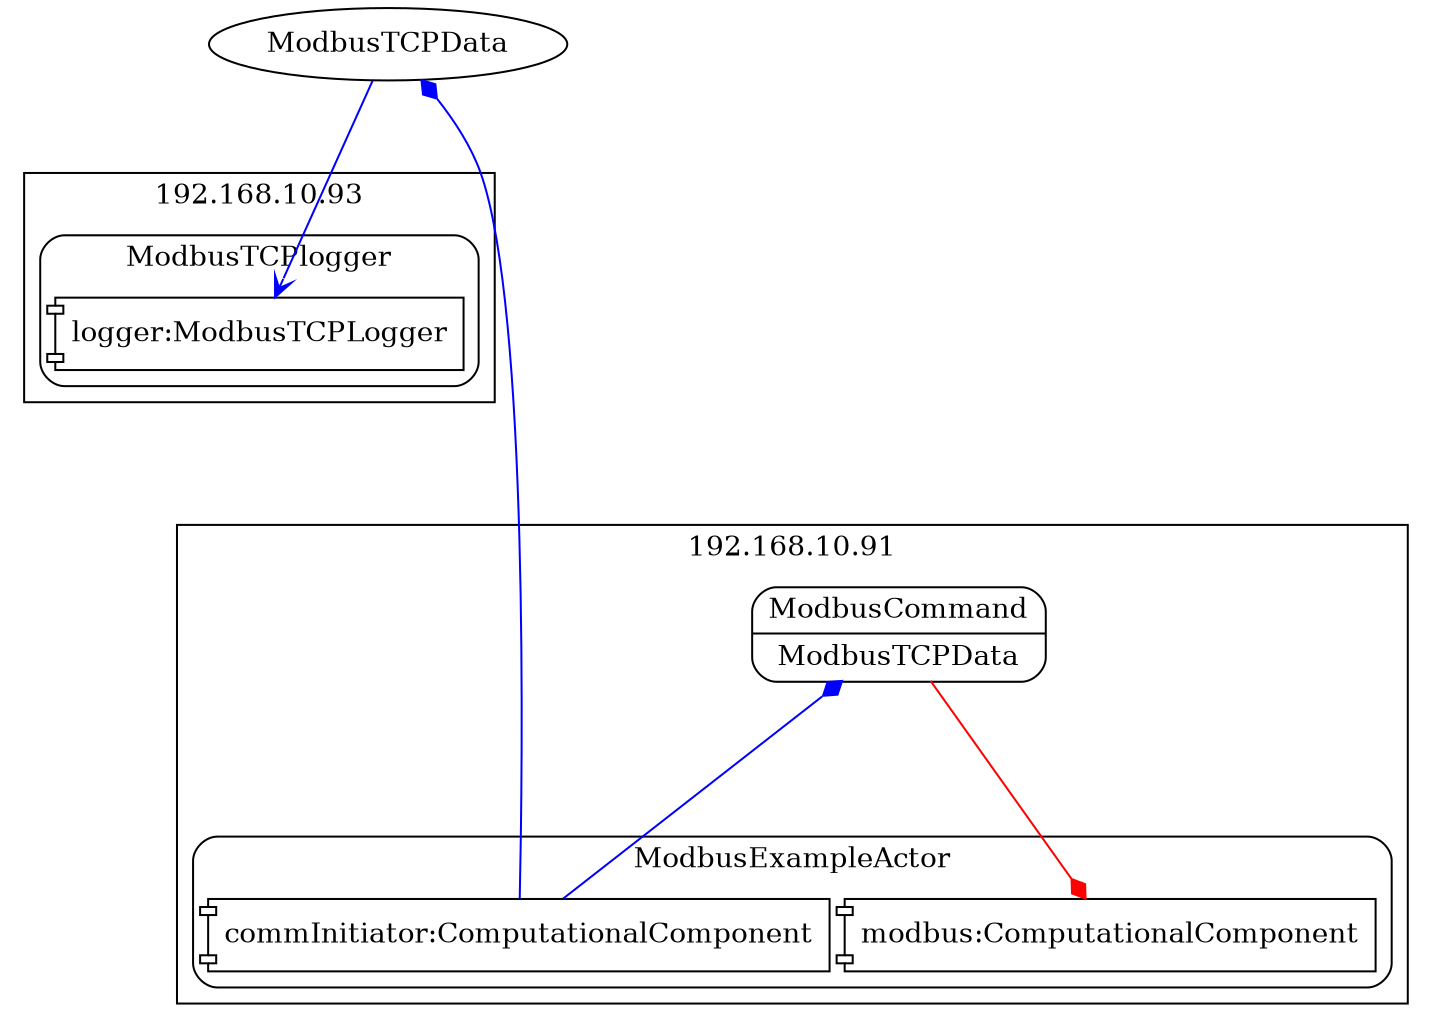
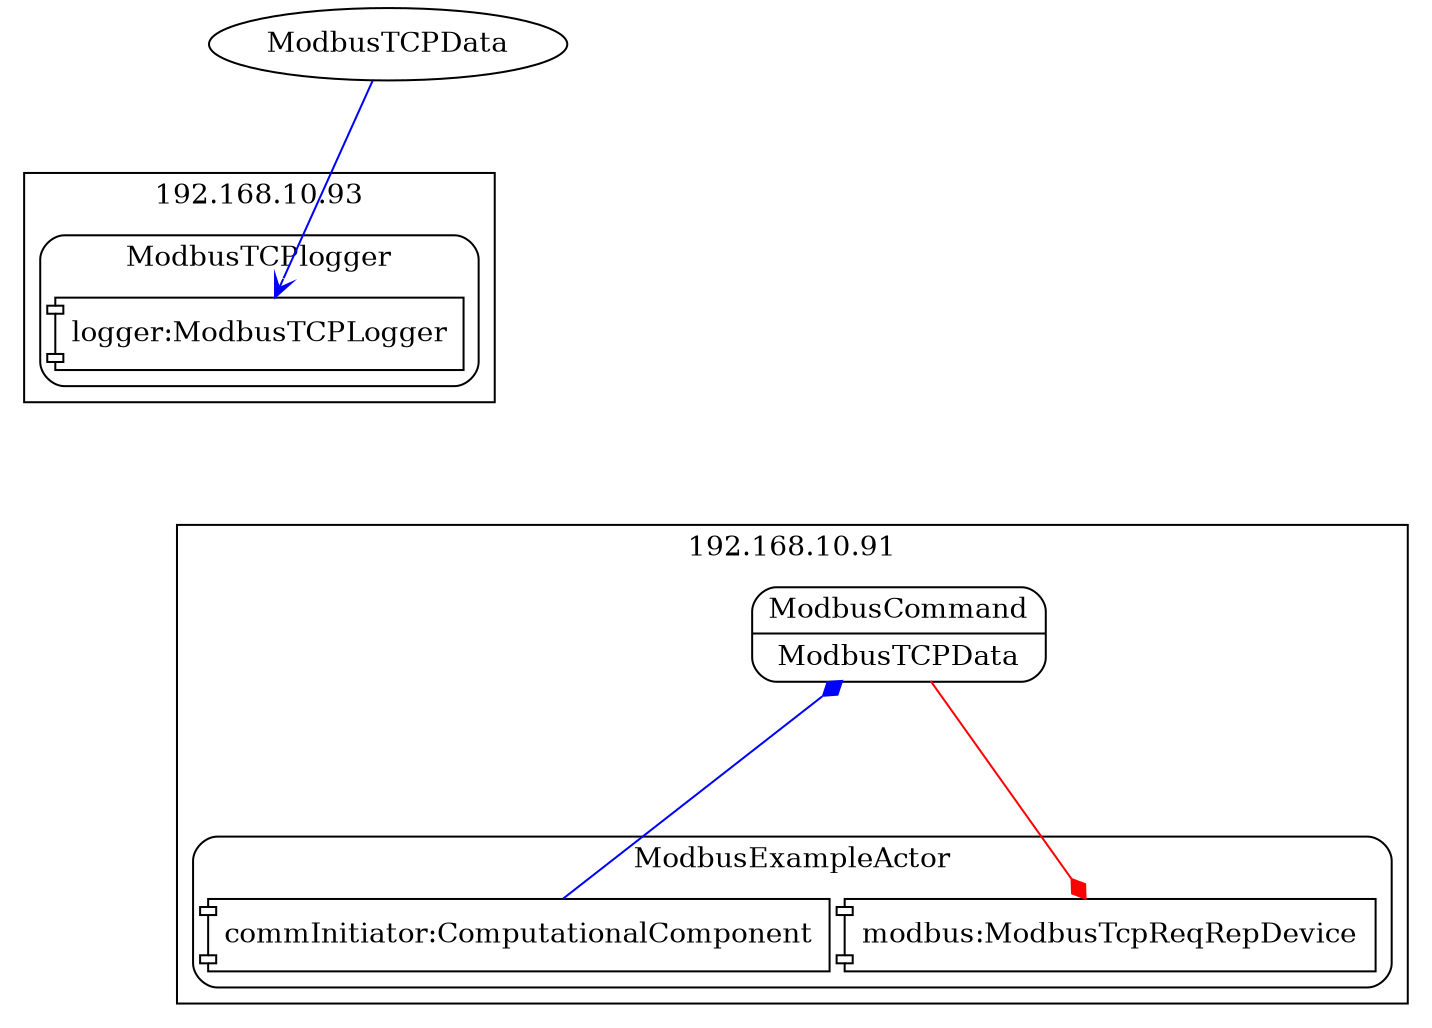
(518, 491) -> none
(1110, 935) -> (1110, 935)
